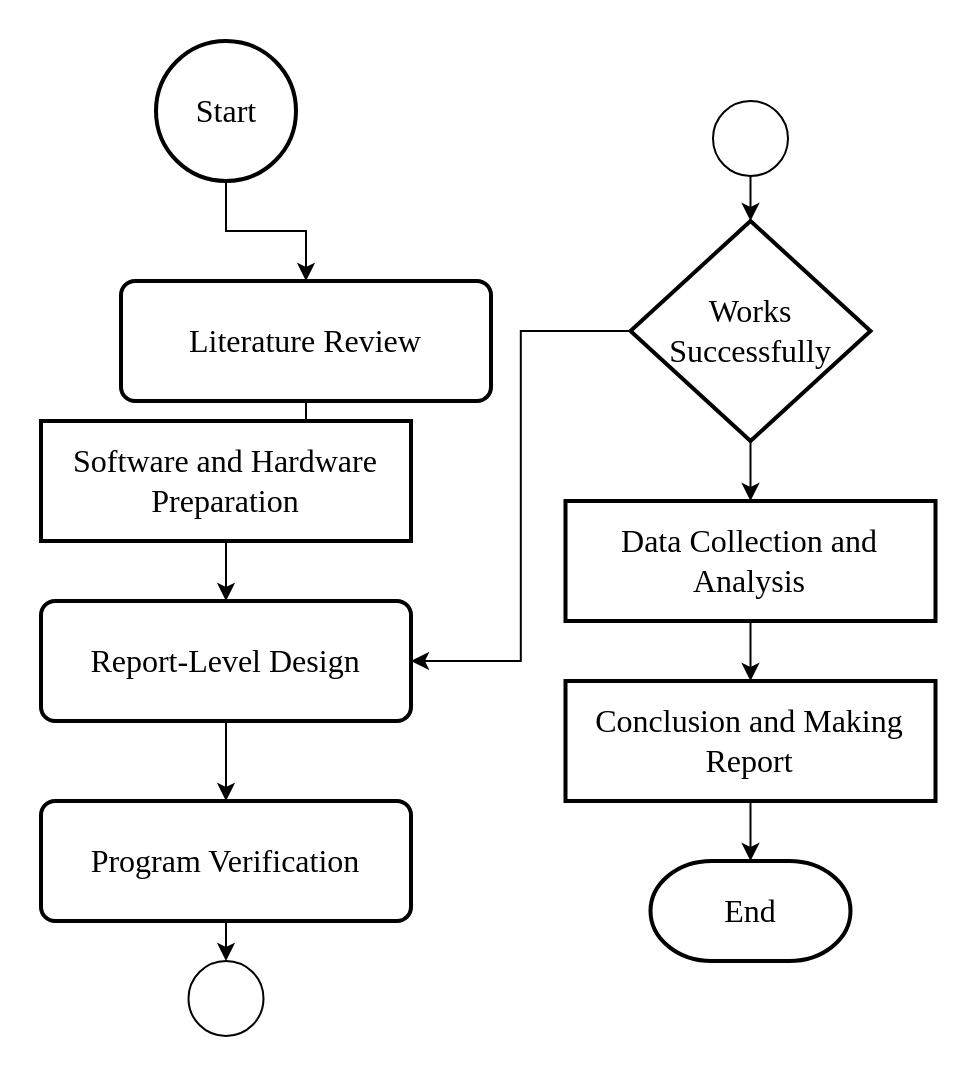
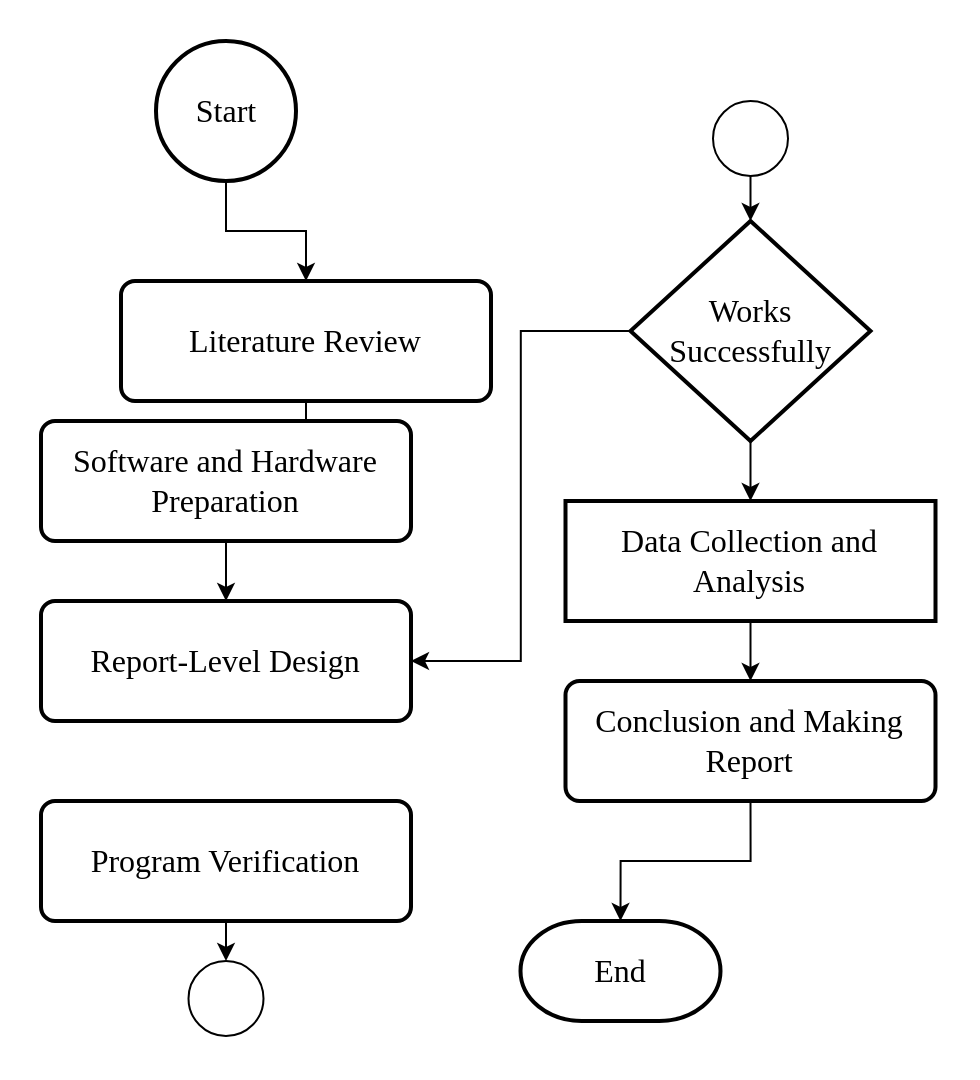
(226, 481) -> (226, 481)
(751, 741) -> (751, 741)
(226, 754) -> none
(751, 911) -> (621, 971)
